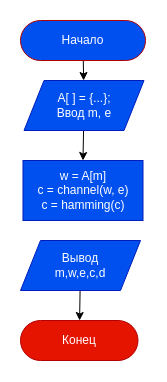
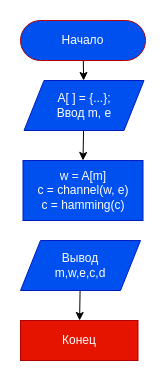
(79, 341) -> (79, 341)
